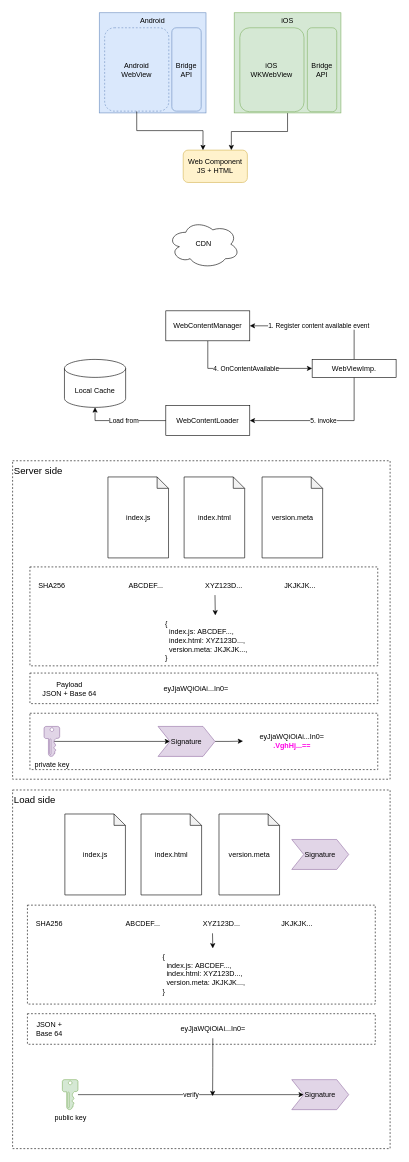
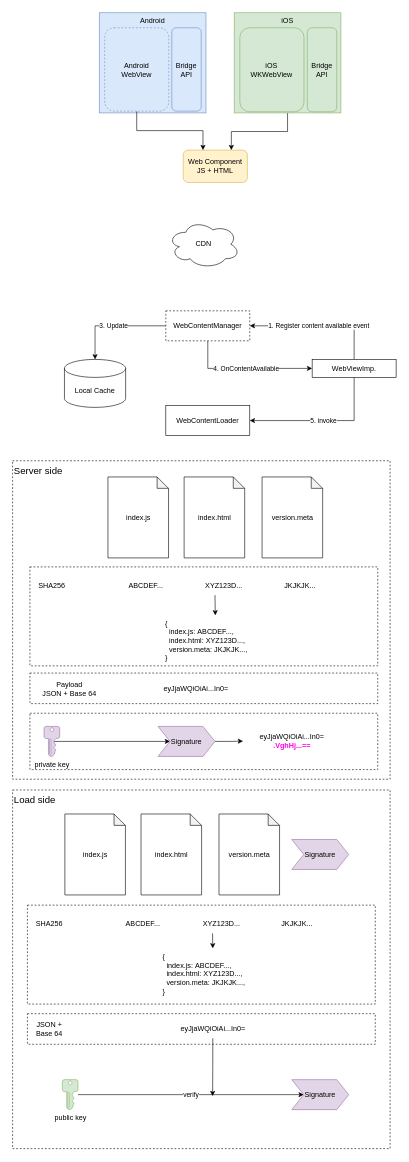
none -> (113, 326)
(208, 326) -> (208, 326)
(126, 420) -> none
